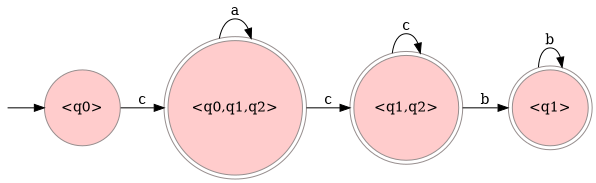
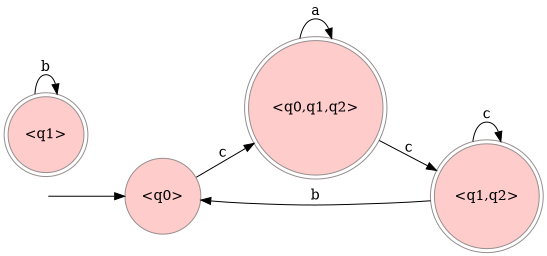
(480, 108) -> (321, 205)
